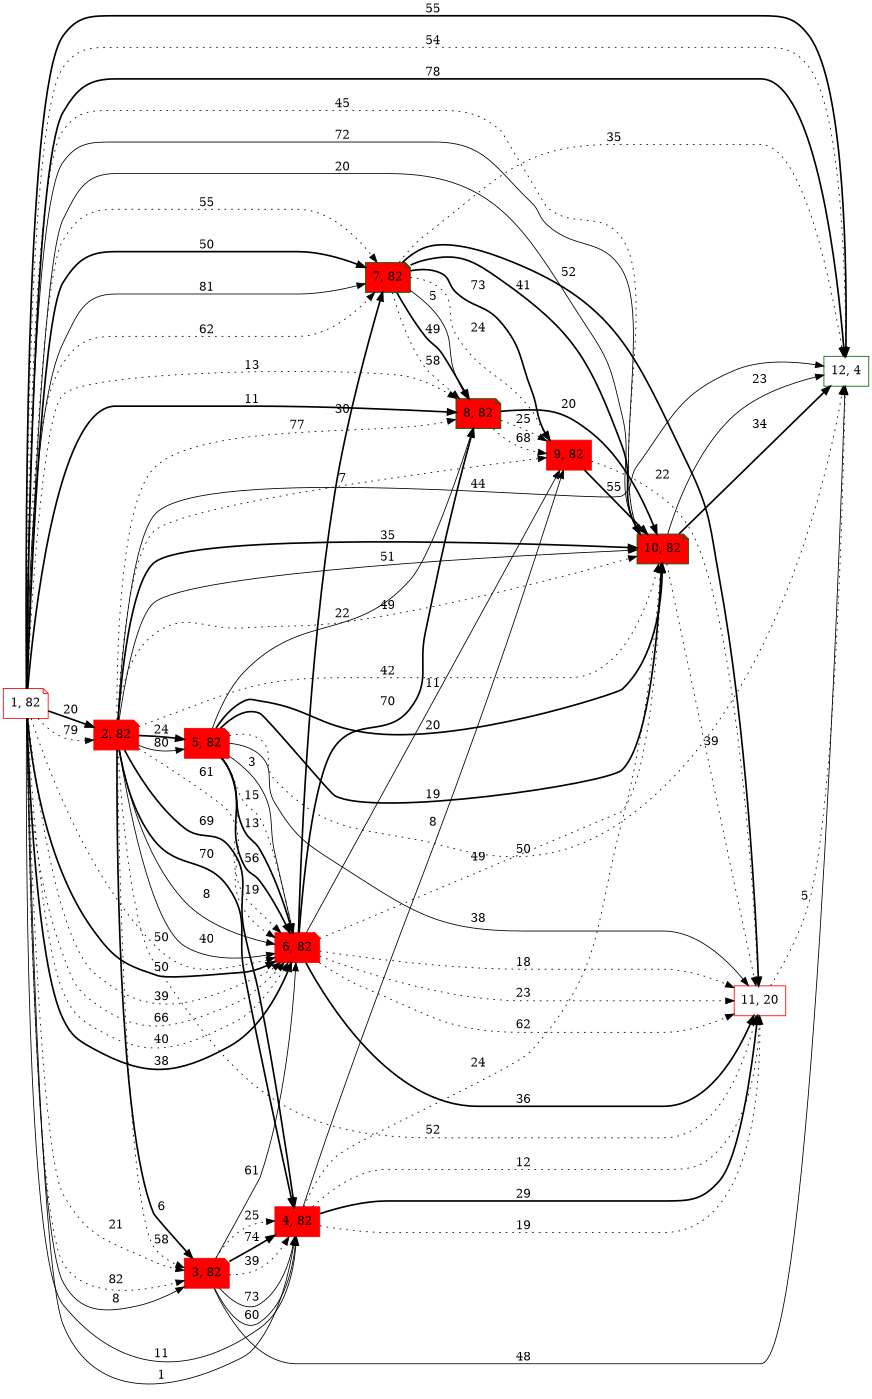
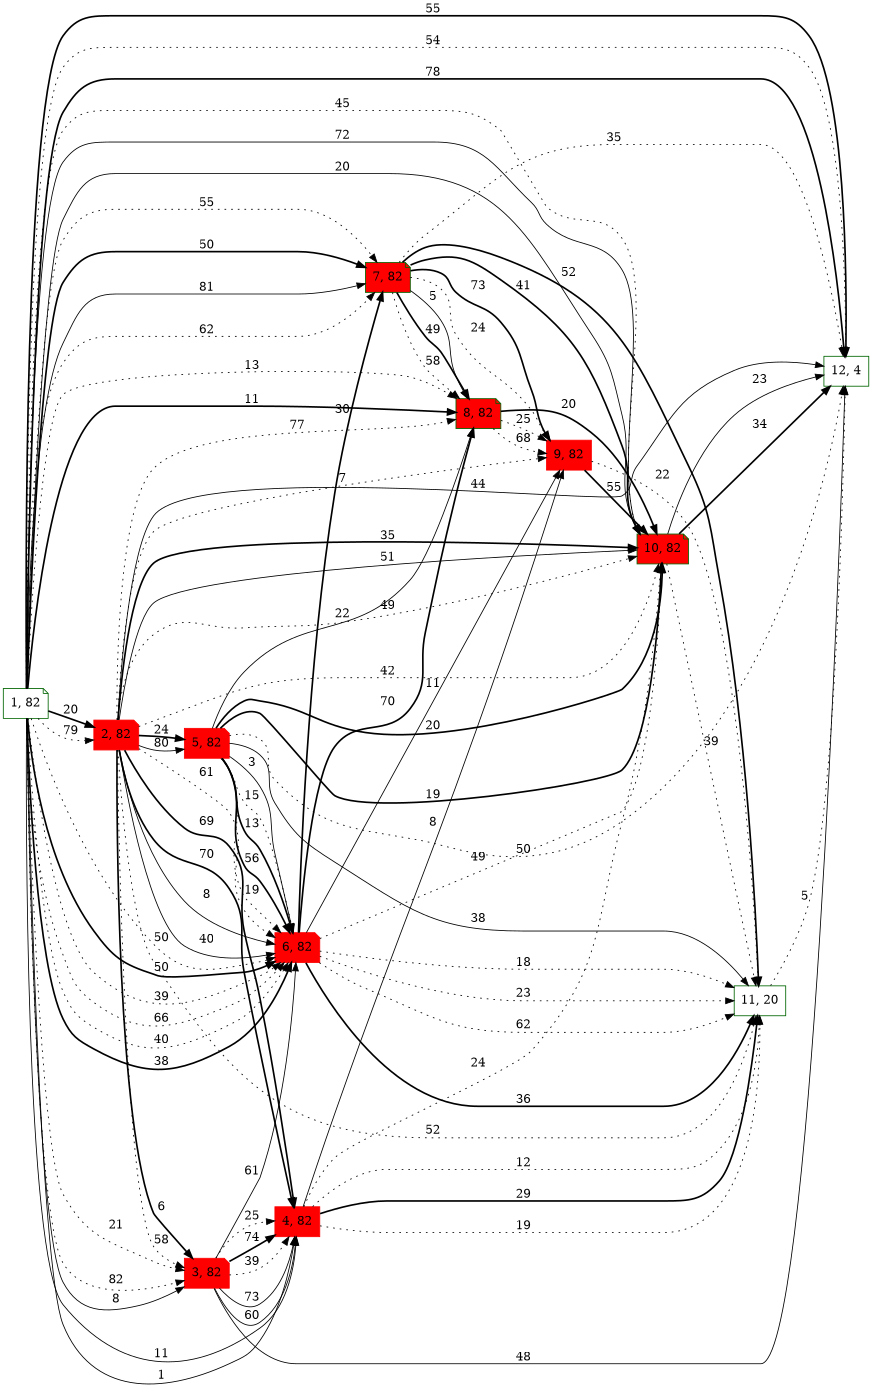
(26, 703) -> (26, 703)
(760, 1001) -> (760, 1001)
